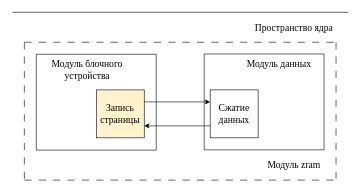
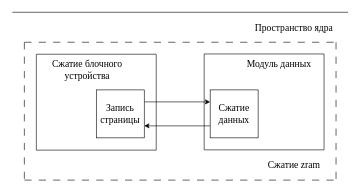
(87, 69) -> (87, 69)
(120, 114) -> (120, 114)
(294, 165) -> (294, 165)
